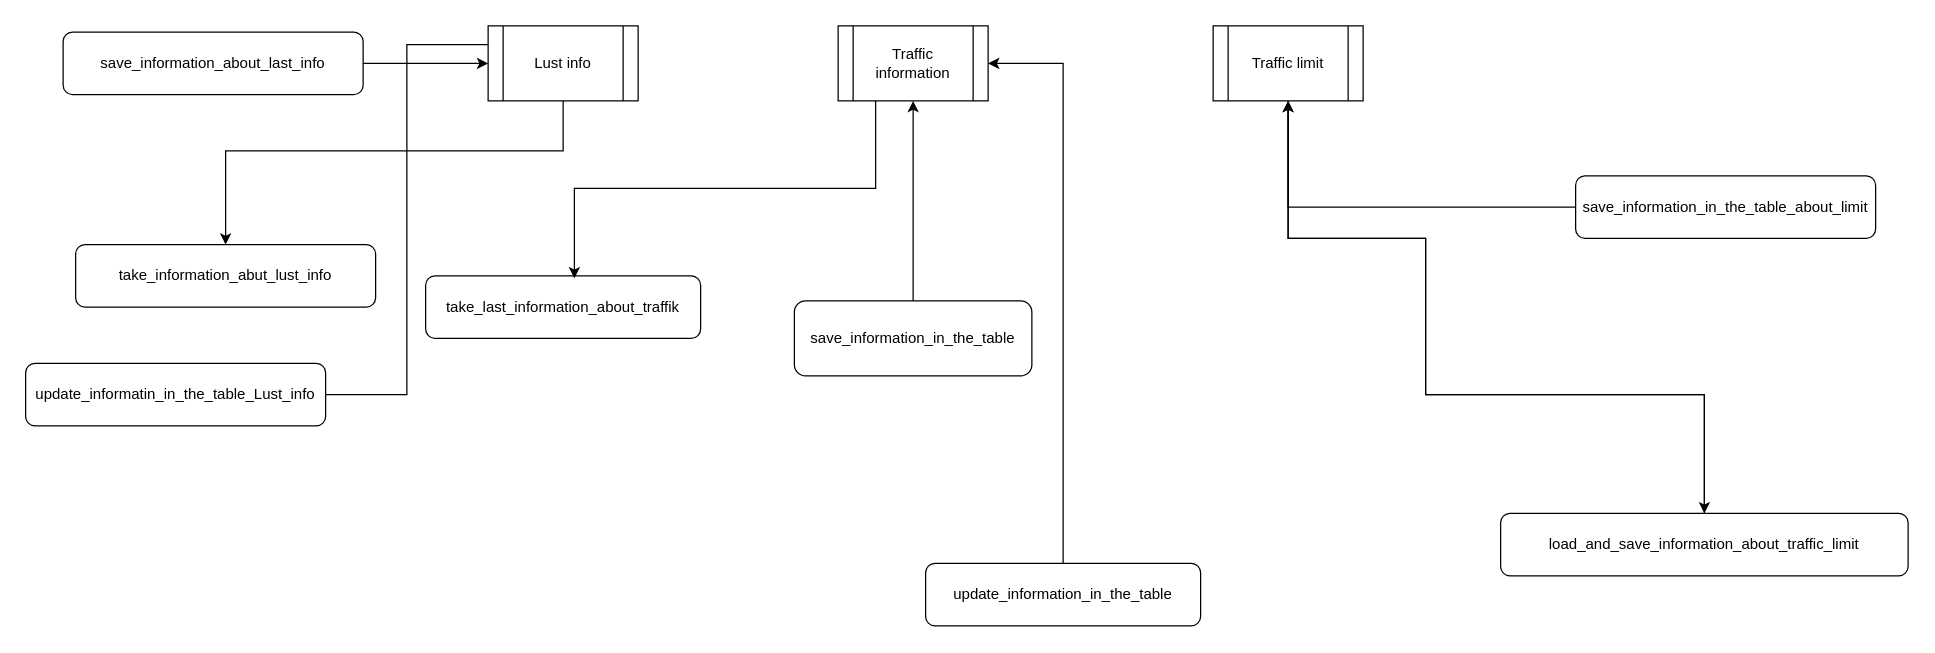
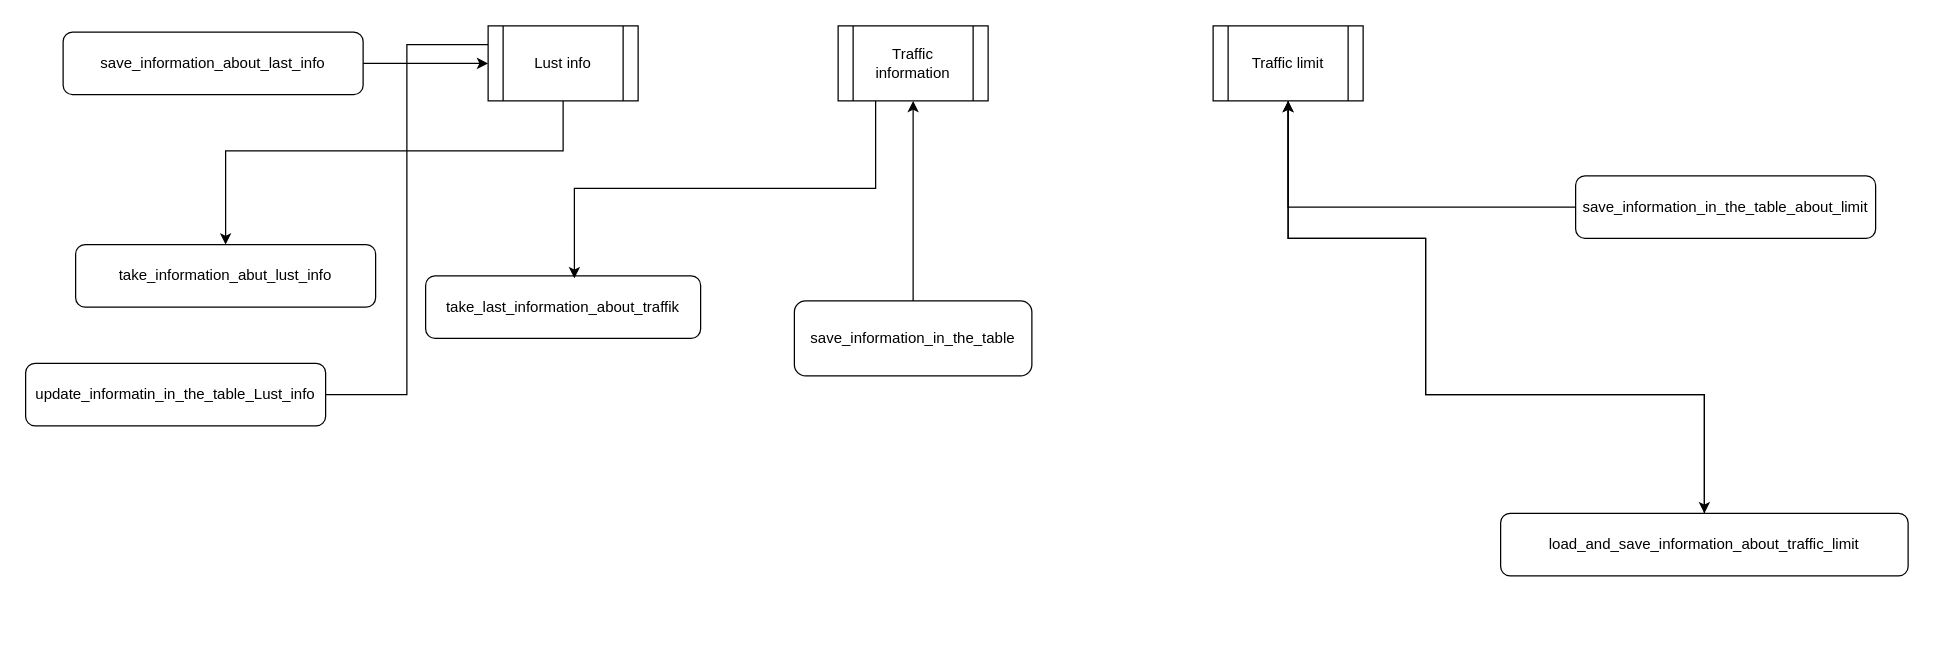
(1063, 280) -> none
(1063, 594) -> none
